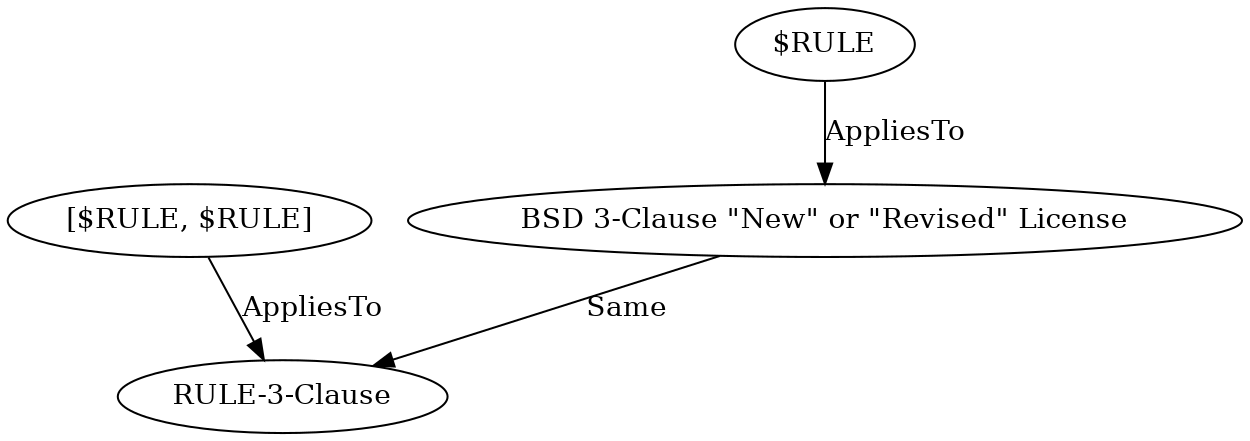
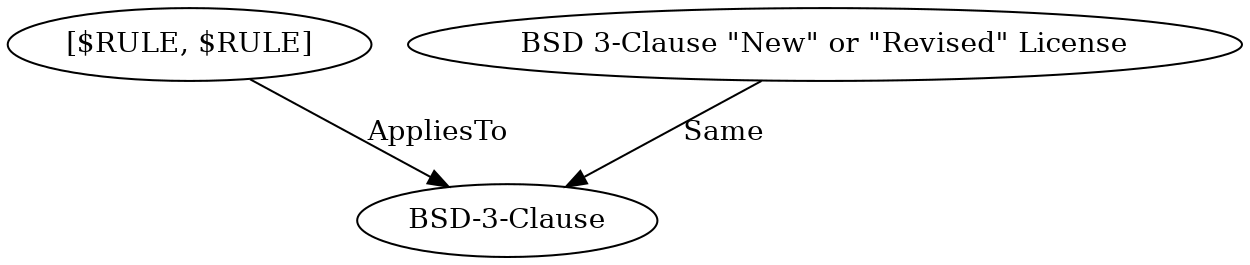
(825, 45) -> none
(283, 397) -> (507, 221)
